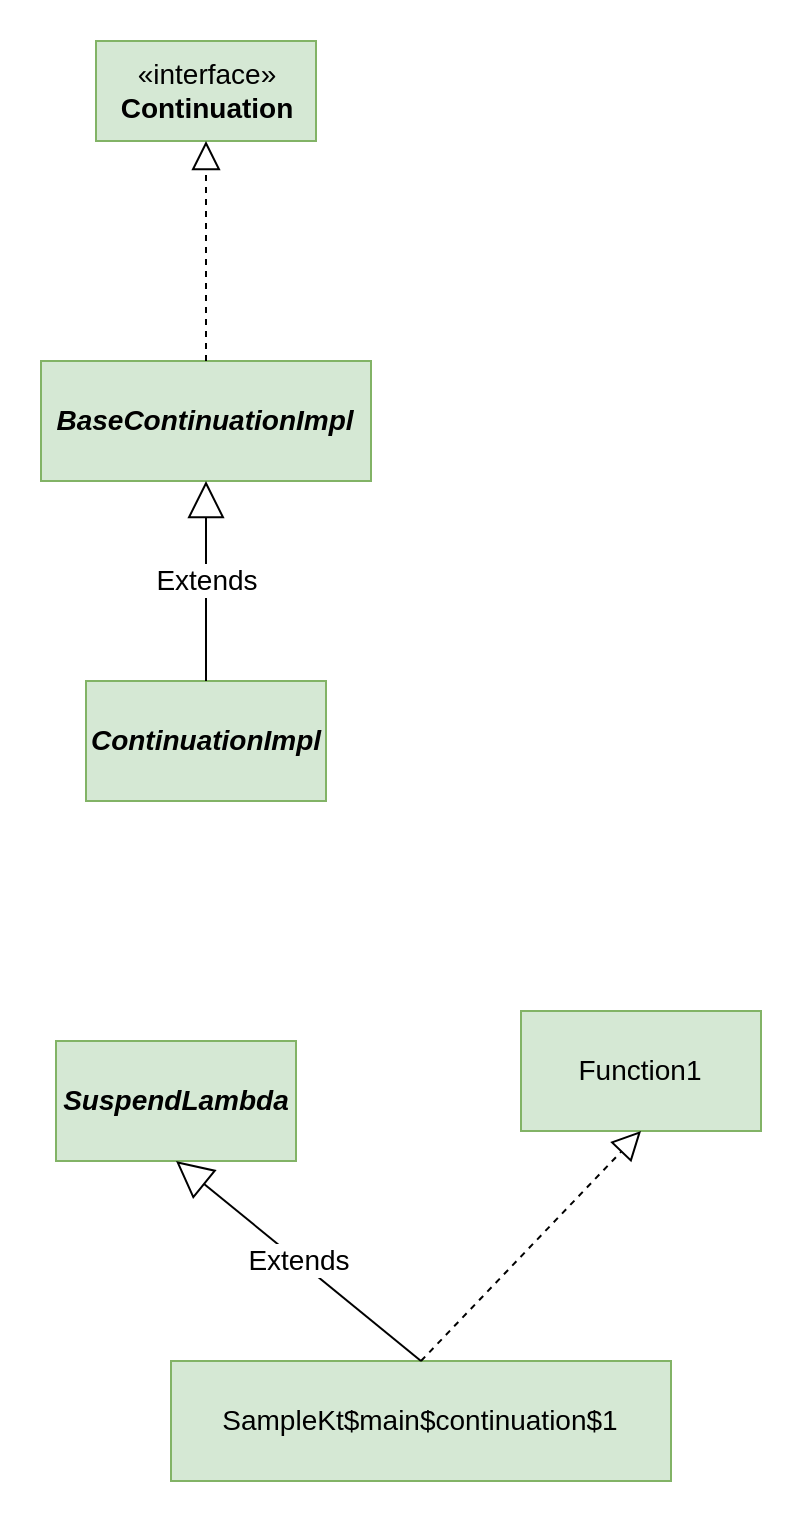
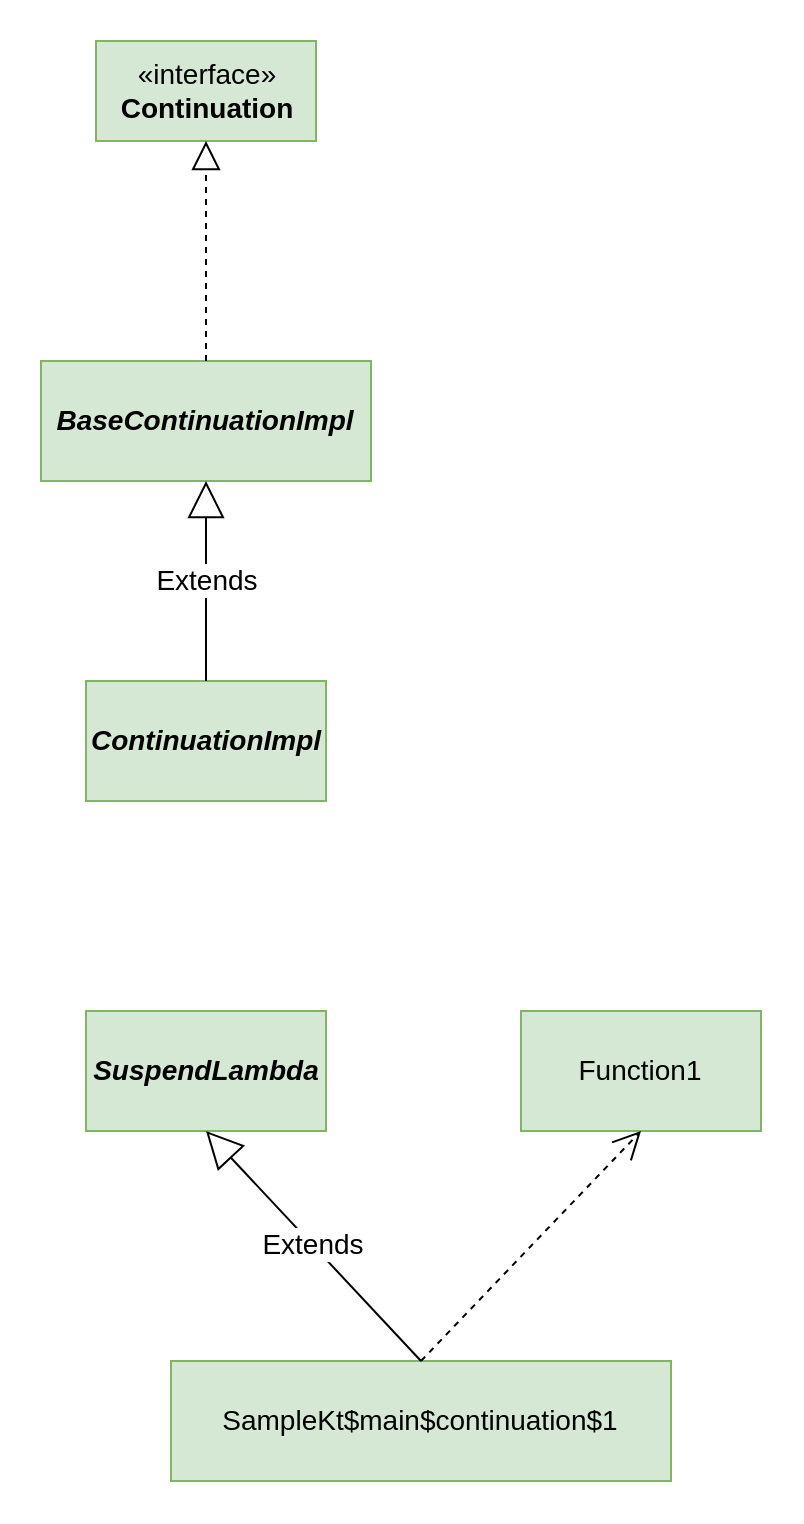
(176, 1101) -> (206, 1071)
(621, 1152) -> (627, 1146)
